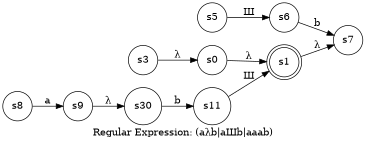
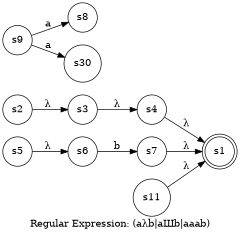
(249, 12) -> (48, 146)
(314, 52) -> (181, 152)
(212, 60) -> (152, 110)
(249, 76) -> (186, 166)
(108, 101) -> (48, 45)
(44, 106) -> (47, 30)
(174, 106) -> none
none -> (17, 110)
